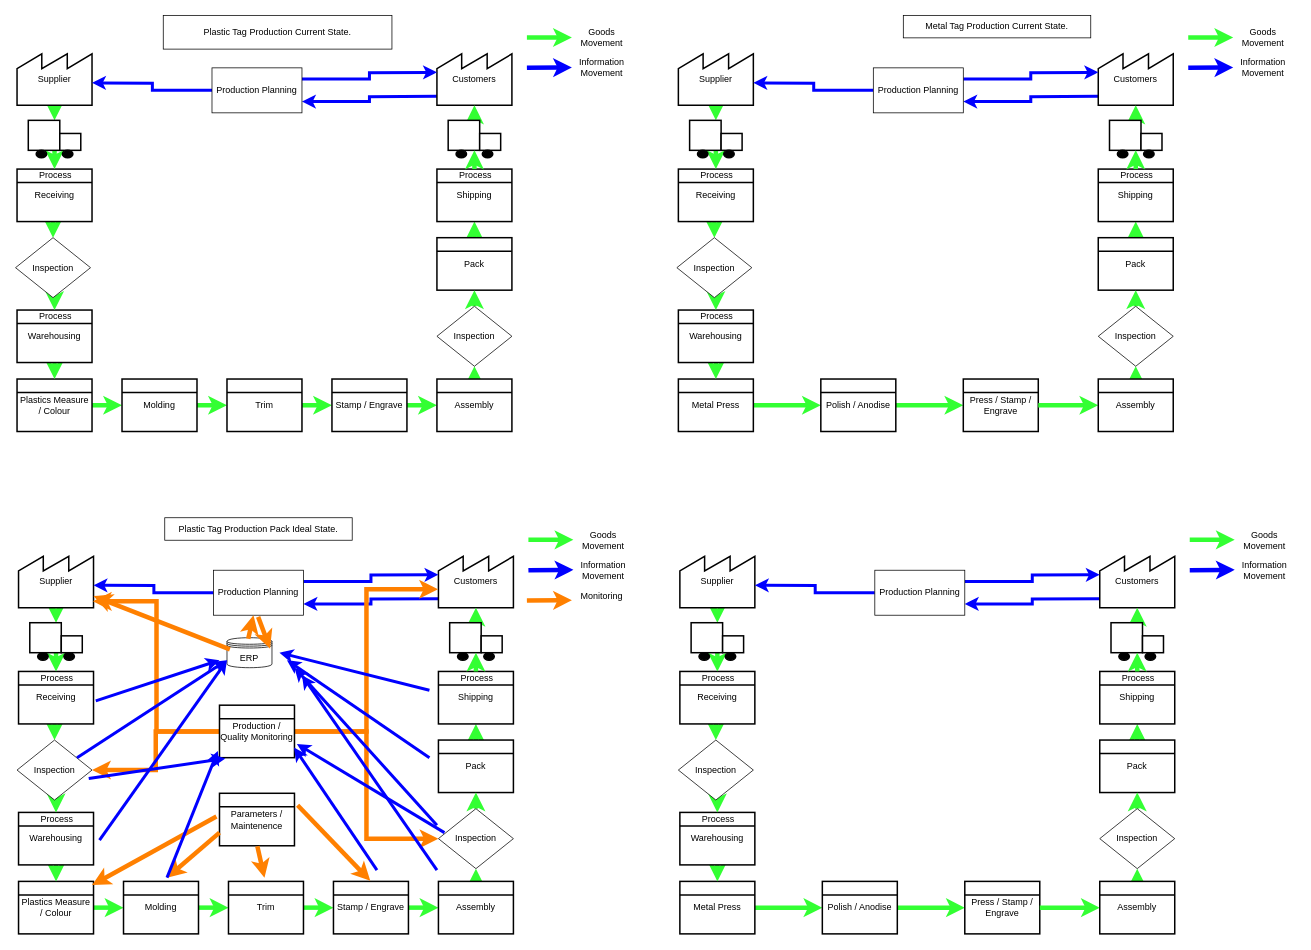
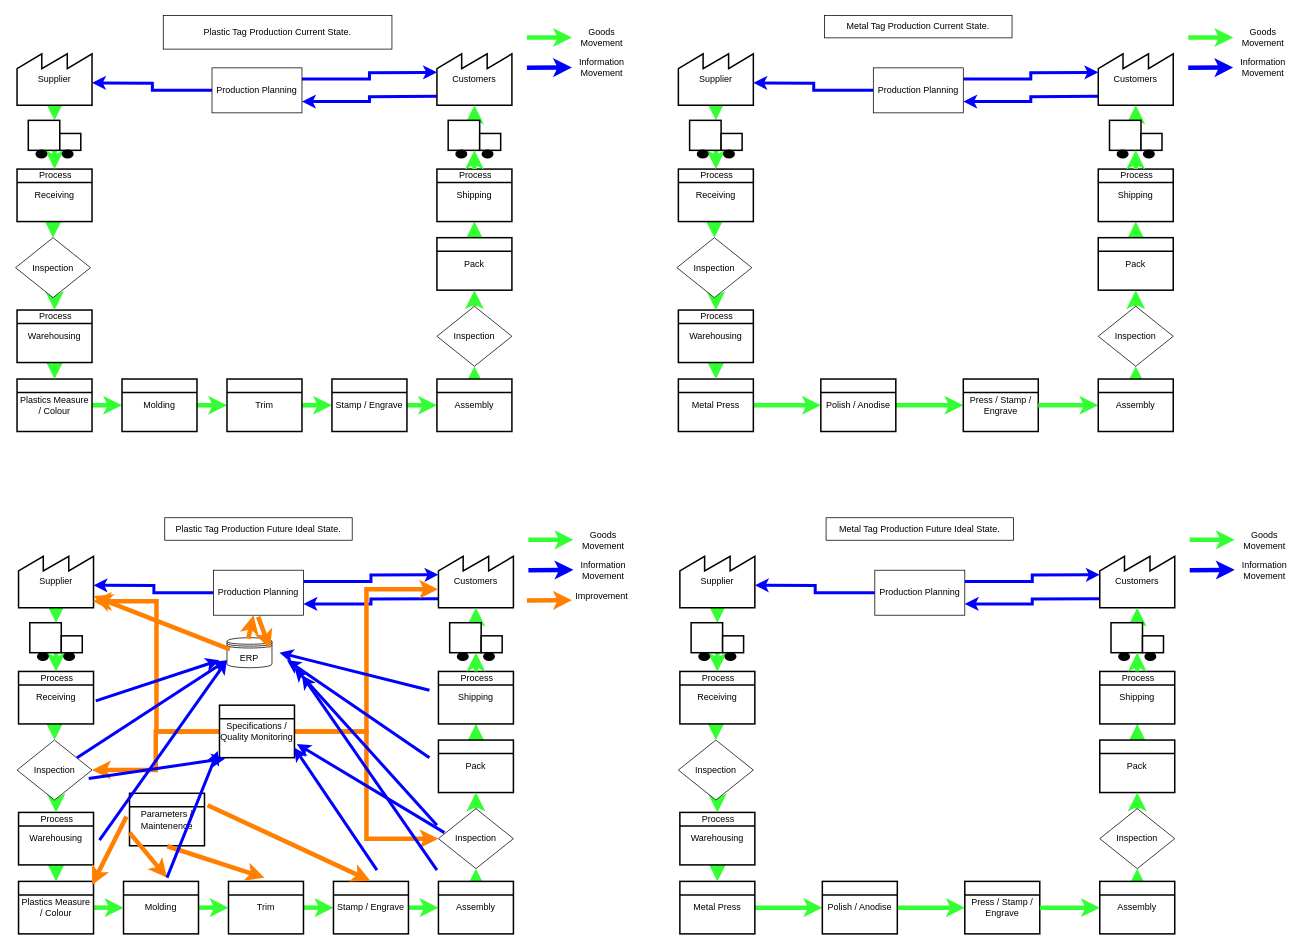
(997, 27) -> (918, 27)
(258, 529) -> (258, 529)
none -> (920, 529)
(602, 597) -> (602, 597)
(257, 732) -> (257, 732)
(257, 820) -> (167, 820)
